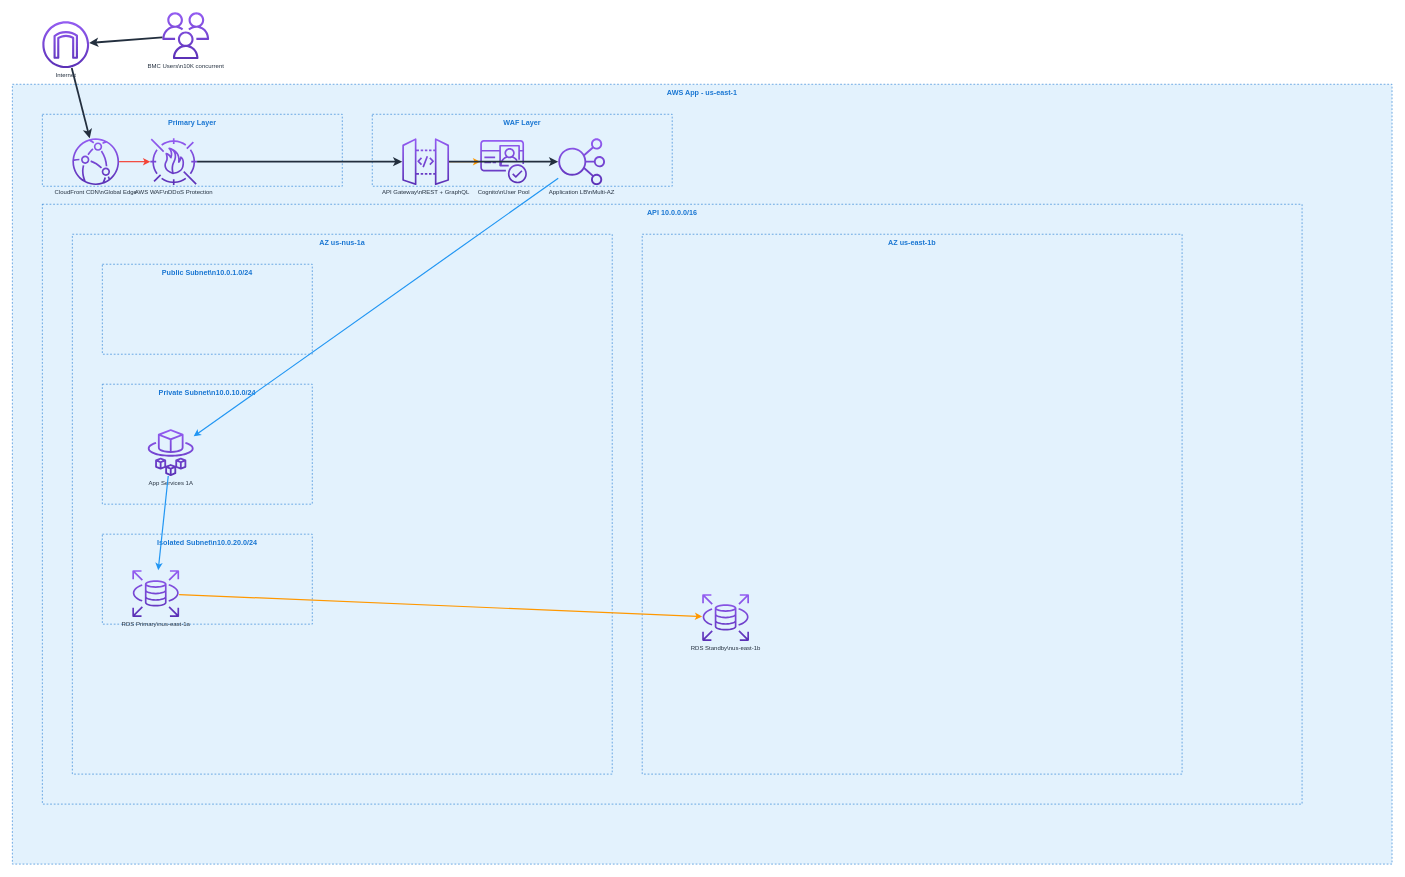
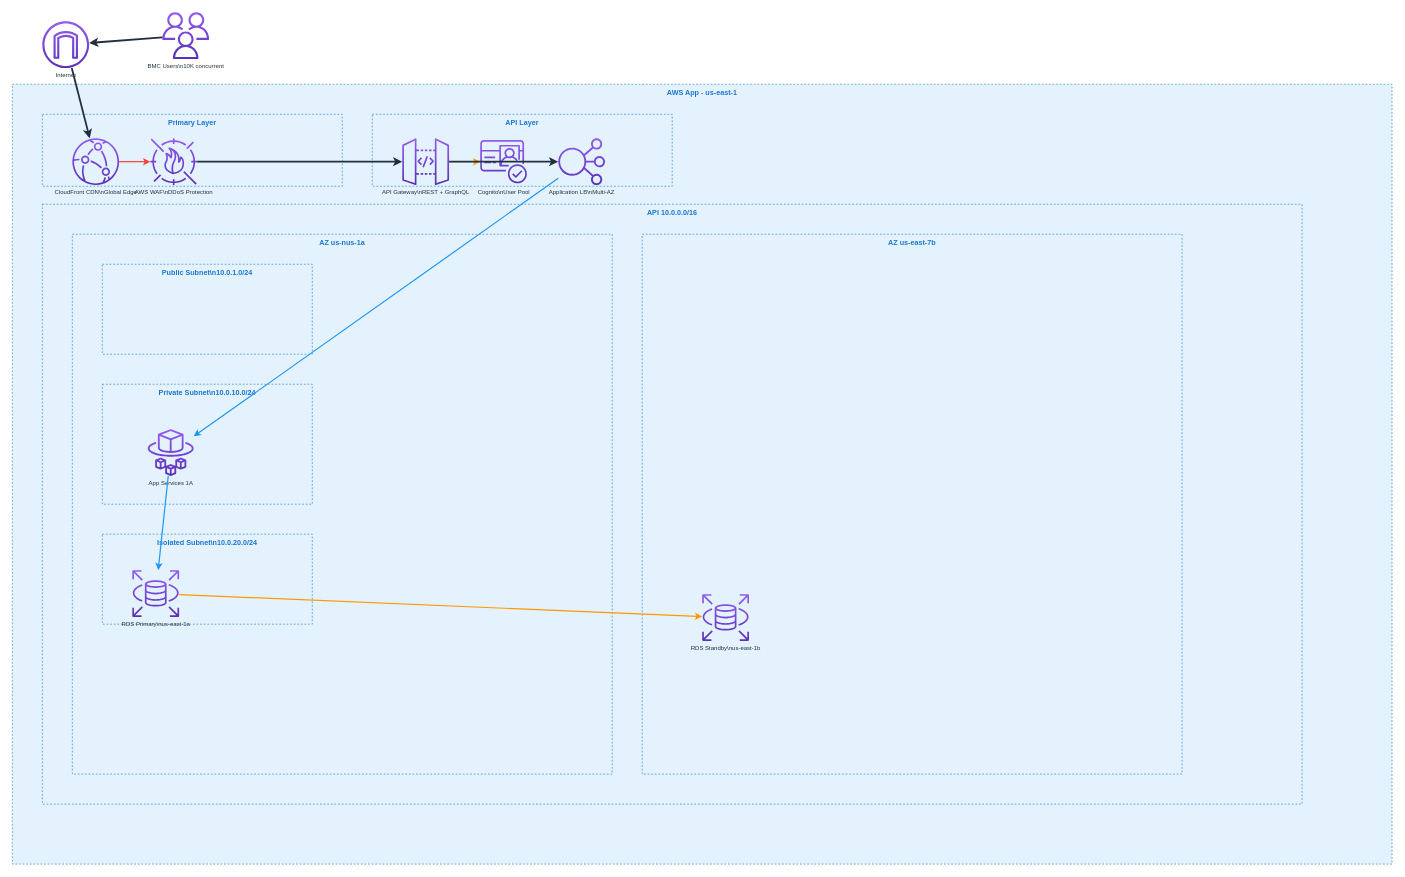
(522, 123) -> (522, 123)
(912, 243) -> (912, 243)
